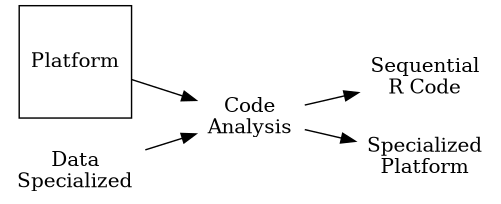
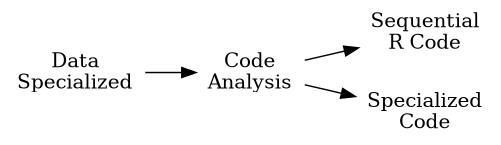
(75, 62) -> none
(425, 157) -> (425, 112)
